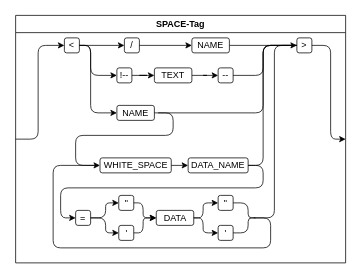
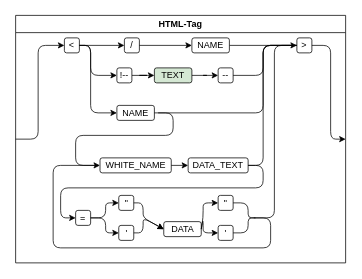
(180, 24) -> (180, 24)
(173, 75) -> (173, 75)
(136, 165) -> (136, 165)
(218, 165) -> (218, 165)
(175, 218) -> (182, 229)
